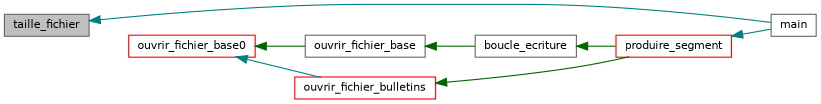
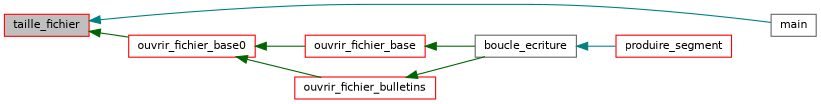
(47, 25) -> (47, 25)
(757, 32) -> none
none -> (114, 35)
(365, 46) -> (365, 46)
(602, 46) -> (602, 46)
(284, 68) -> (284, 68)
(539, 72) -> (451, 66)
